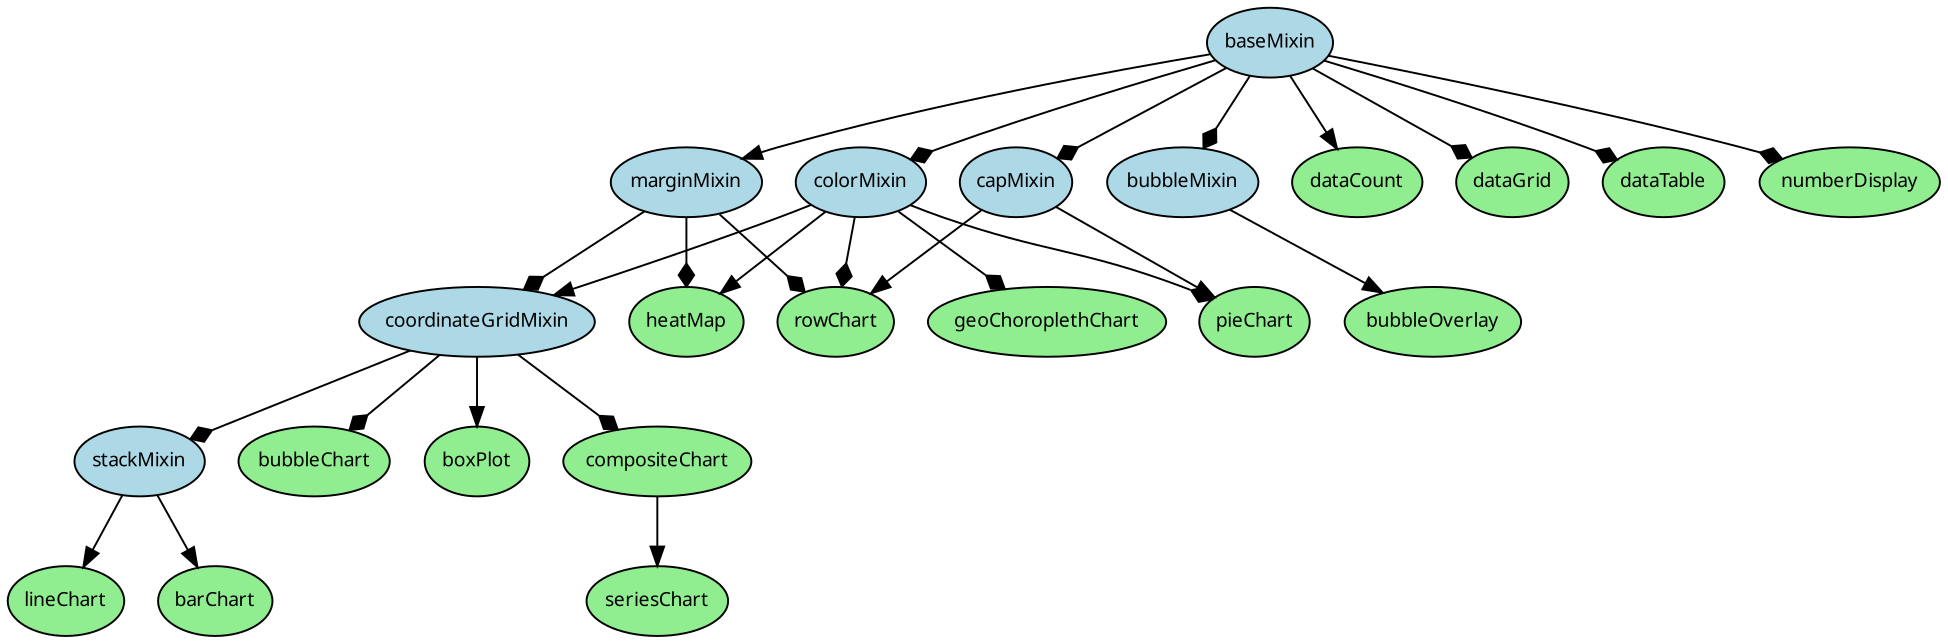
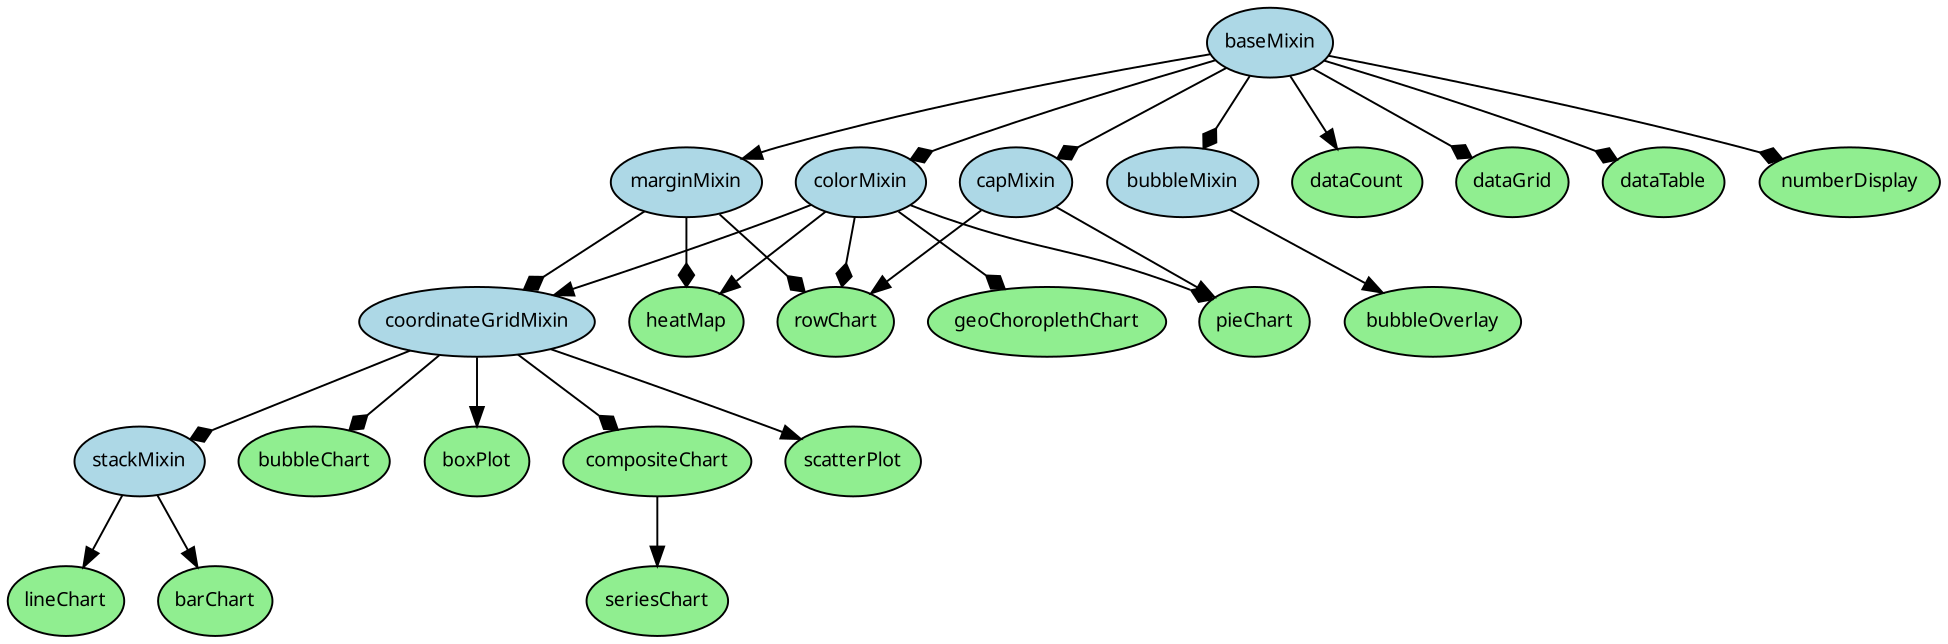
none -> (853, 461)
